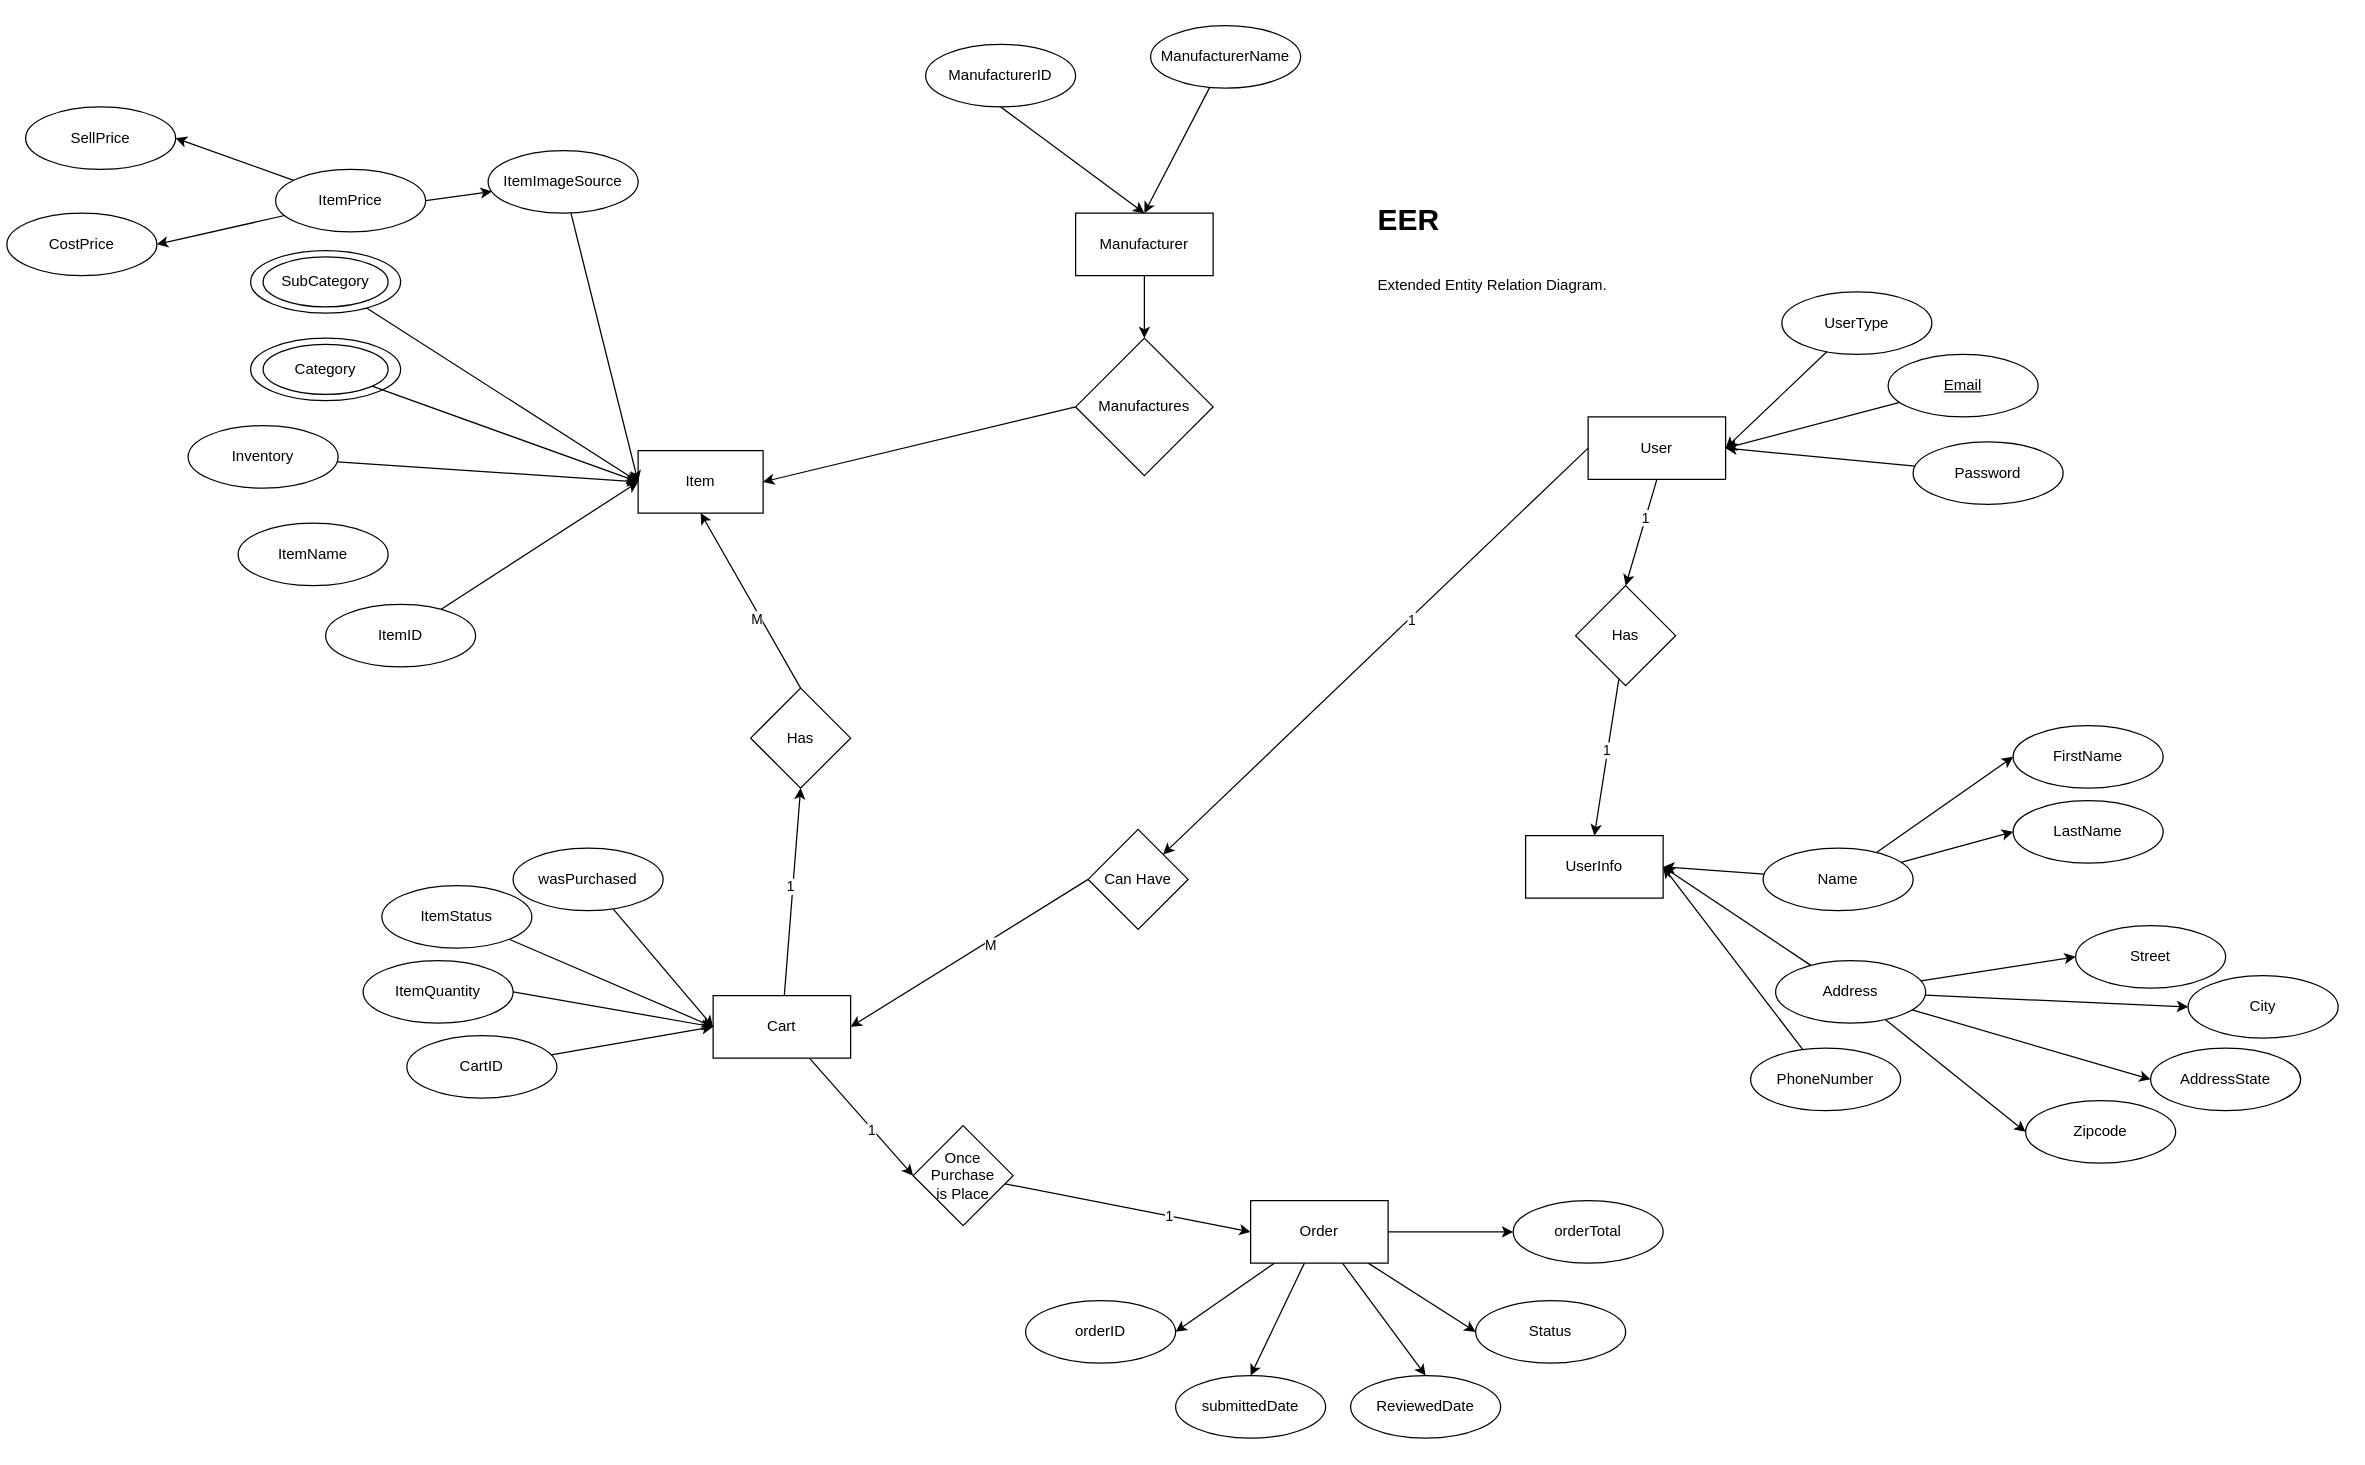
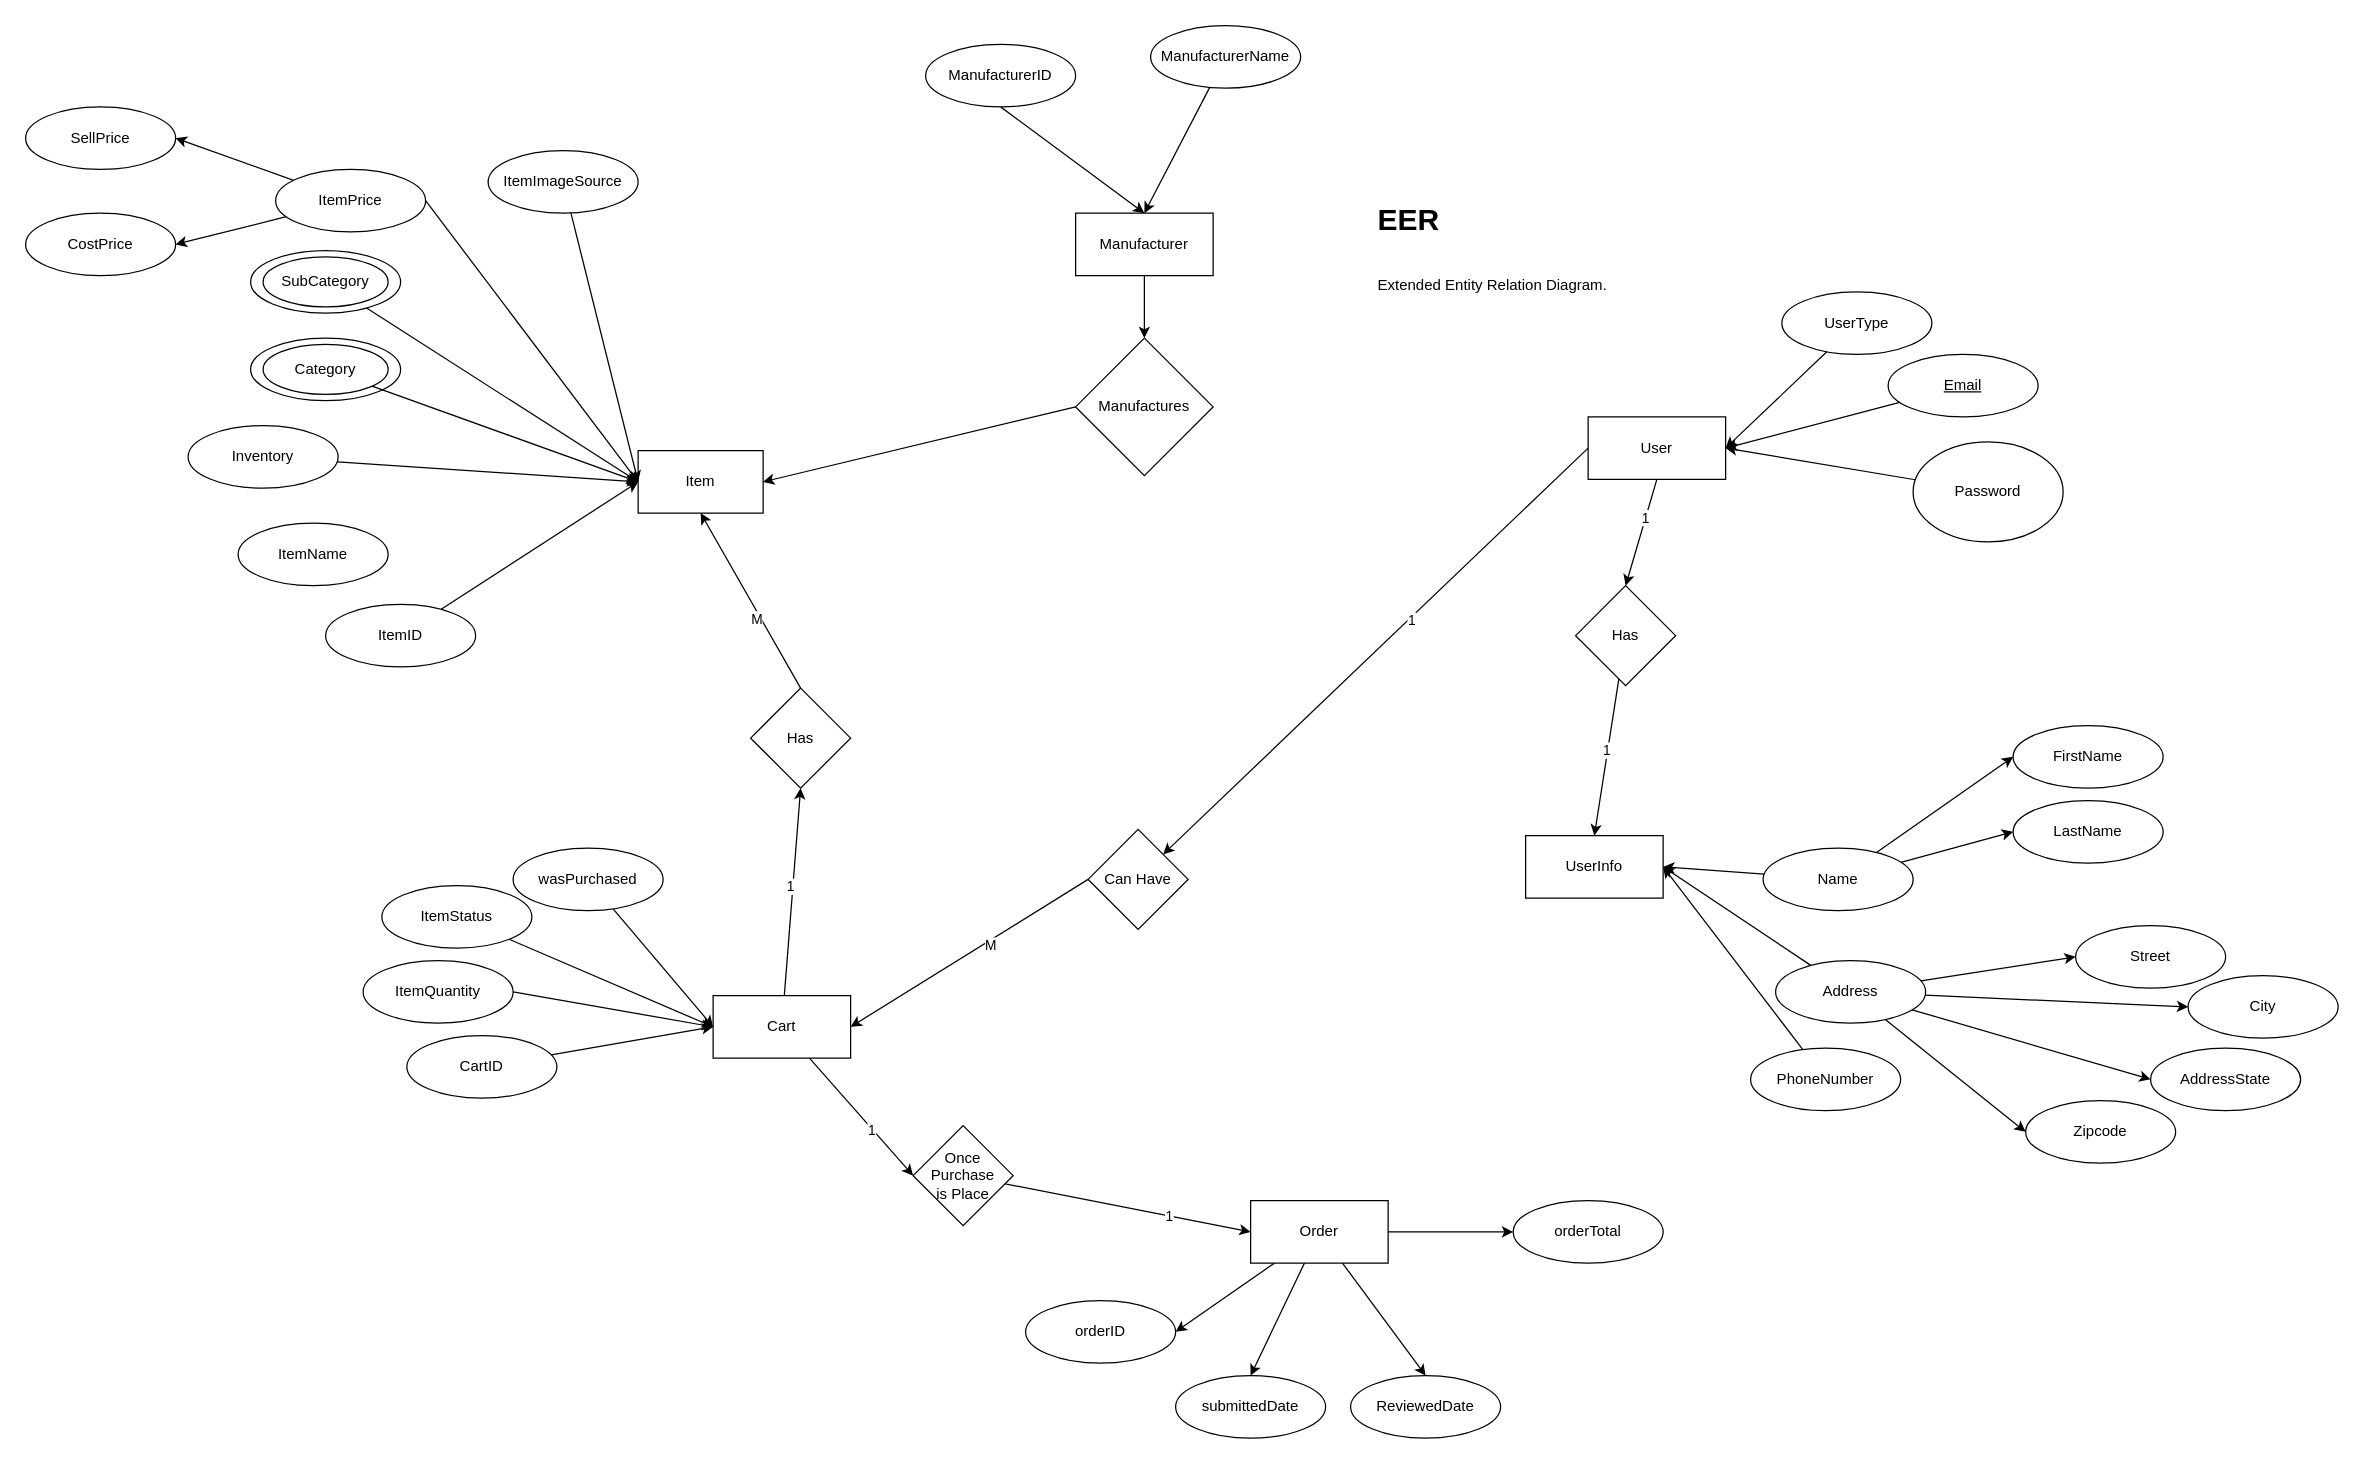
(455, 197) -> (529, 337)
(82, 244) -> (101, 244)
(1988, 473) -> (1988, 492)
(1418, 1295) -> none
(1551, 1332) -> none
